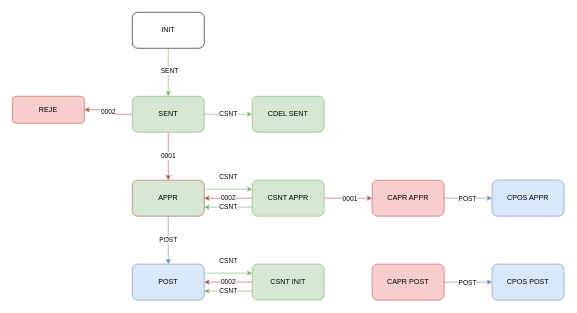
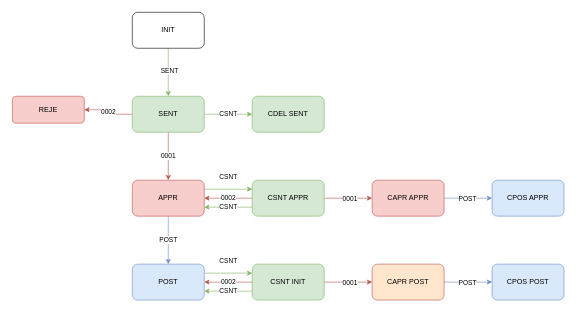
(168, 198) -> (168, 198)
none -> (354, 282)
(408, 282) -> (408, 282)
